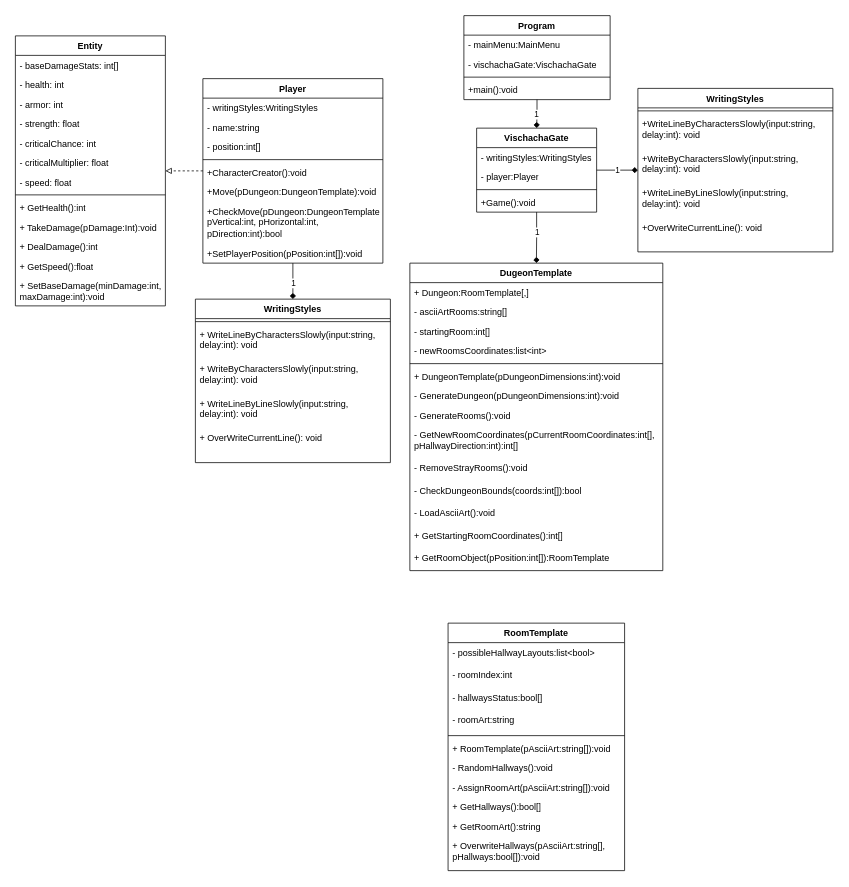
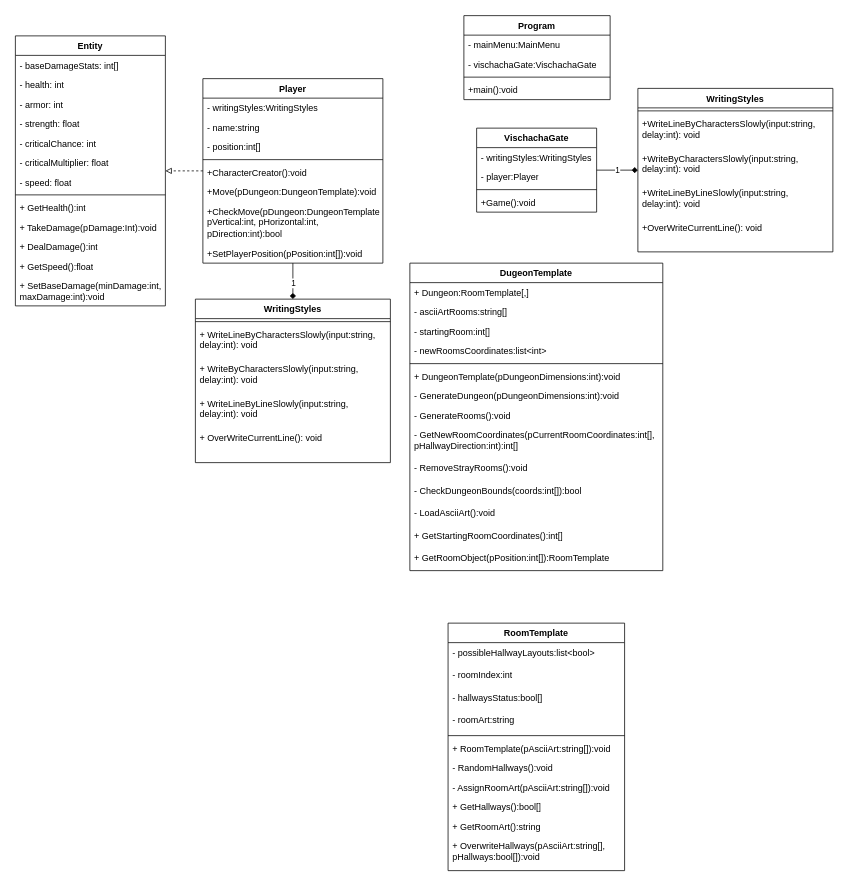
(537, 115) -> none
(537, 234) -> none
